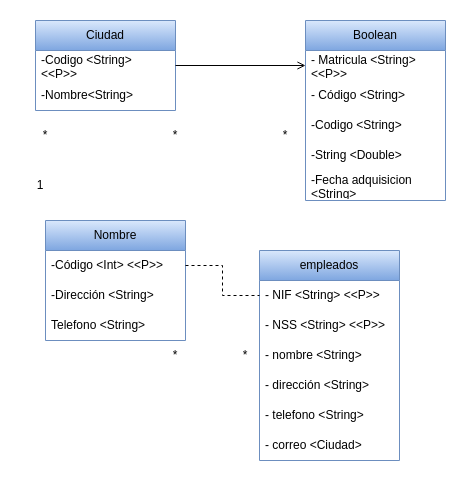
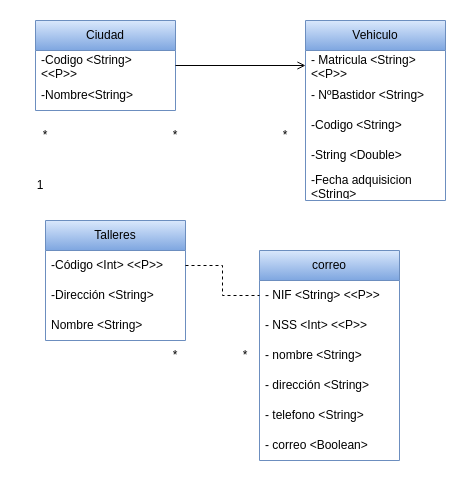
(376, 36) -> (376, 36)
(362, 96) -> (376, 96)
(116, 236) -> (116, 236)
(330, 266) -> (330, 266)
(104, 326) -> (99, 326)
(326, 326) -> (318, 326)
(318, 446) -> (321, 446)
